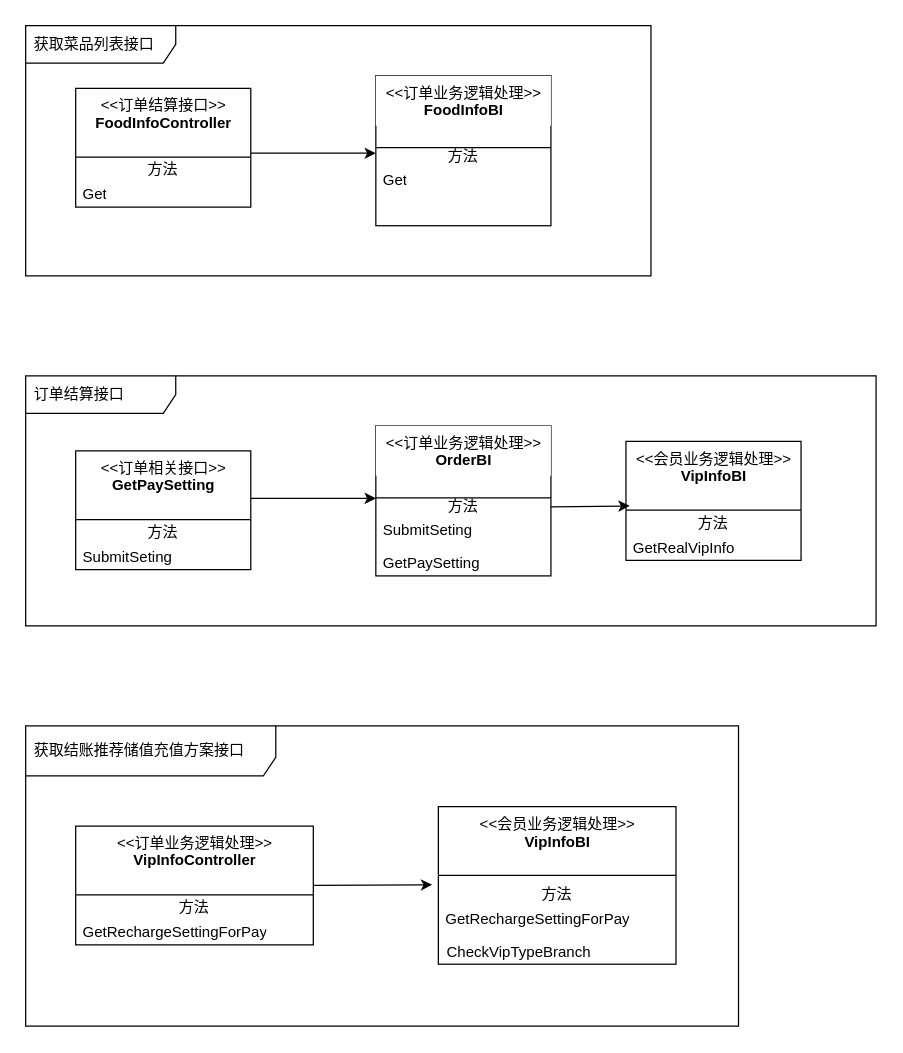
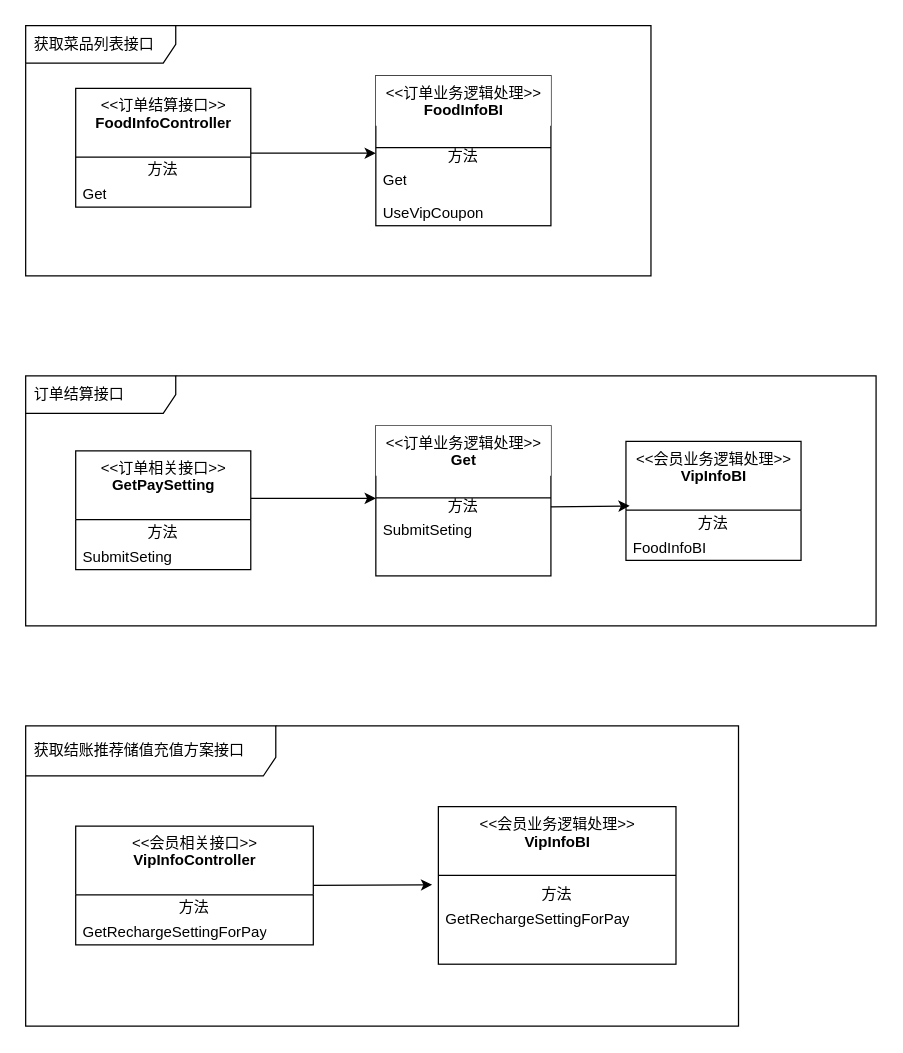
none -> (463, 214)
(464, 452) -> (464, 452)
(688, 548) -> (675, 548)
(463, 564) -> none
(195, 852) -> (195, 852)
(546, 951) -> none
